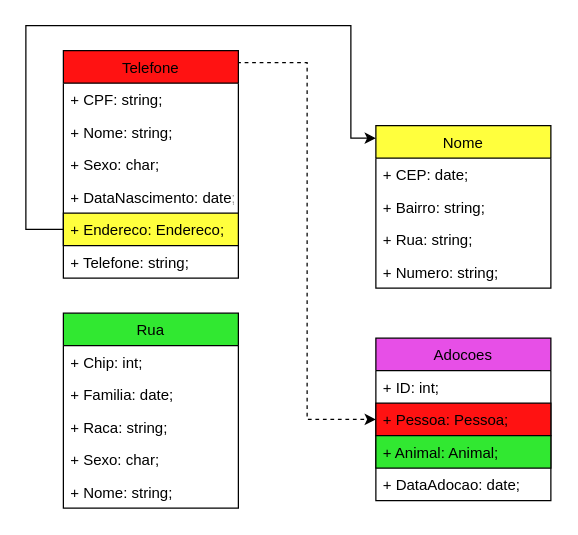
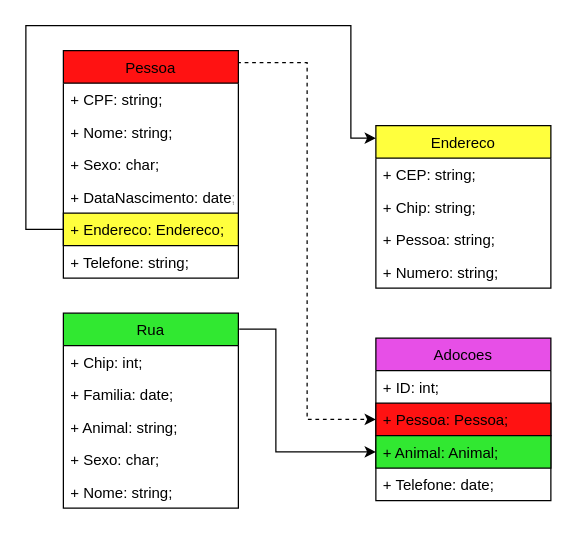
(150, 68) -> (150, 68)
(463, 143) -> (463, 143)
(425, 175) -> (432, 175)
(442, 208) -> (434, 208)
(432, 240) -> (444, 240)
none -> (276, 419)
(123, 428) -> (128, 428)
(455, 485) -> (444, 485)
